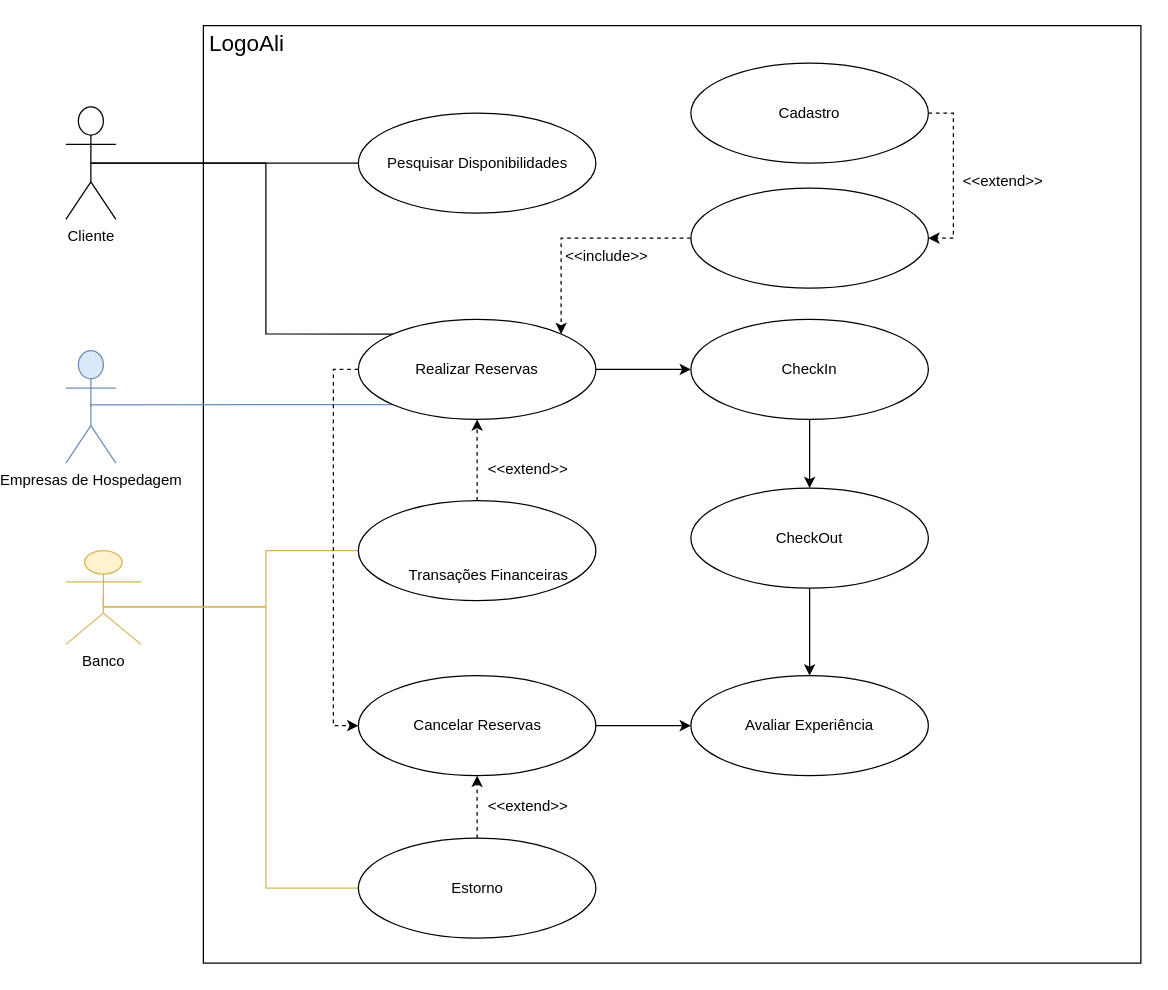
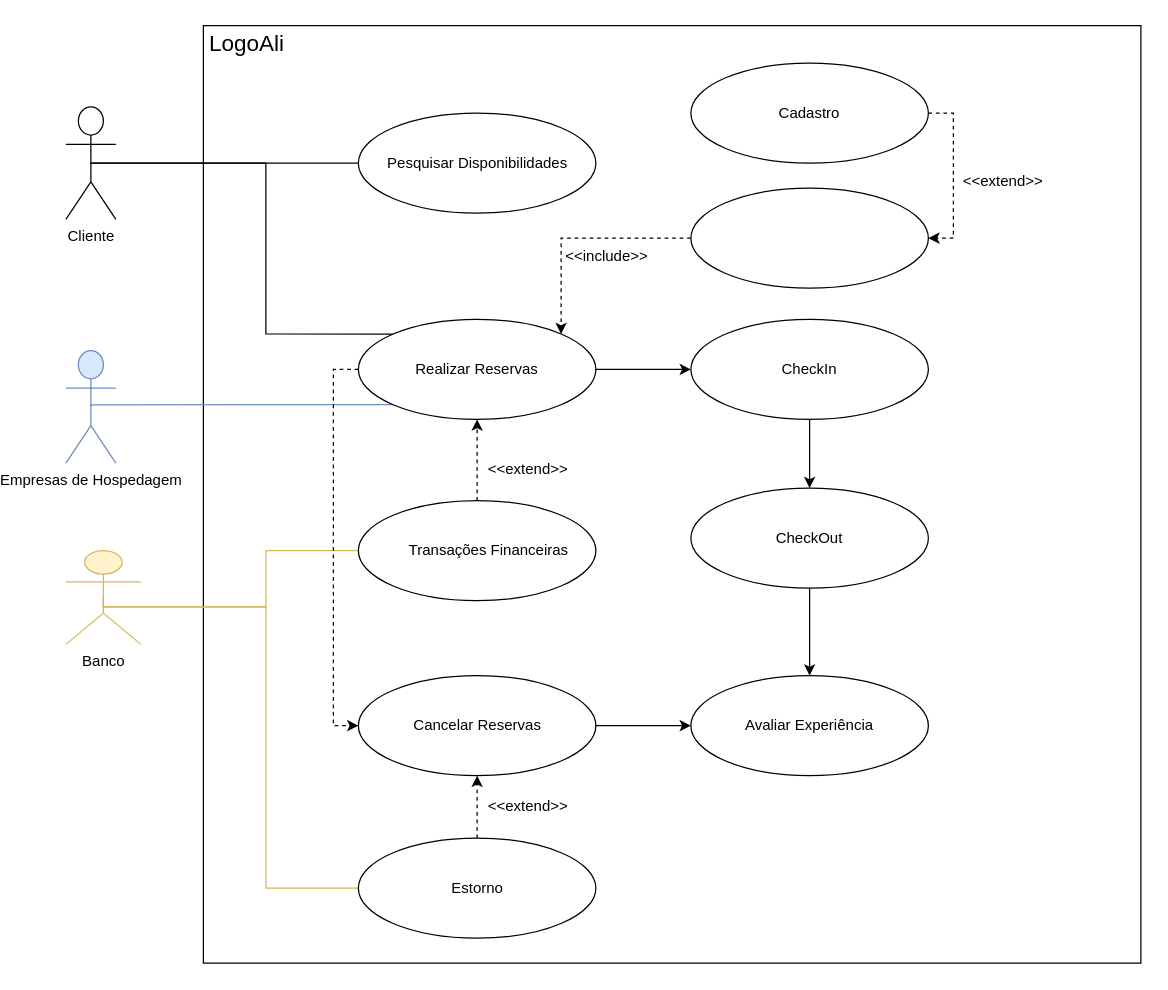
(489, 576) -> (489, 551)
